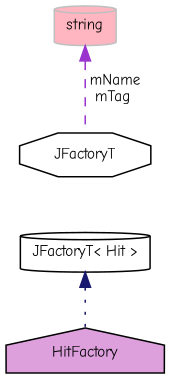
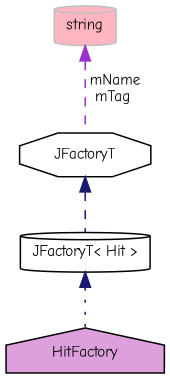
none -> (85, 212)
